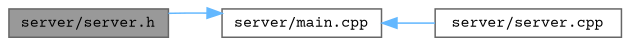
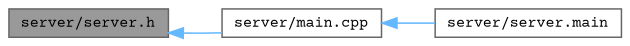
(188, 13) -> (203, 33)
(528, 23) -> (528, 23)
